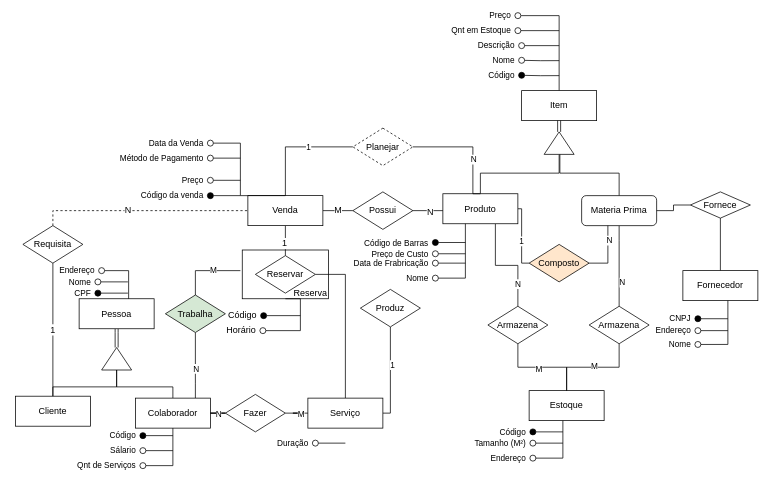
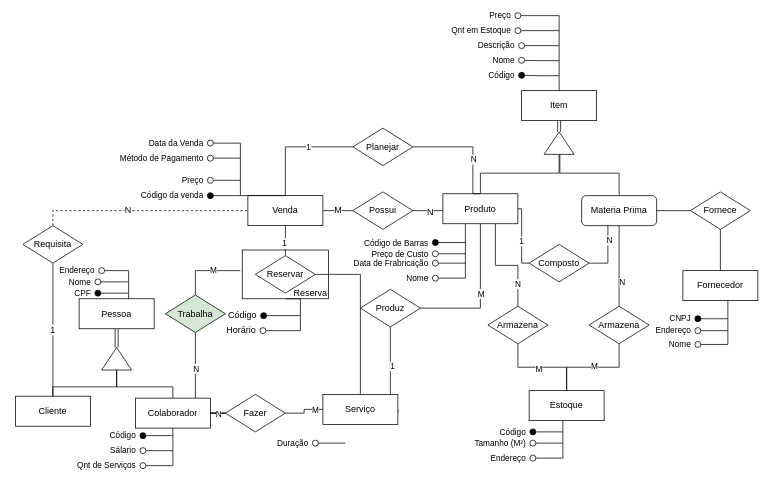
(383, 147) -> (383, 147)
(720, 205) -> (720, 210)
(559, 263) -> (559, 263)
none -> (480, 296)
(345, 413) -> (360, 409)
